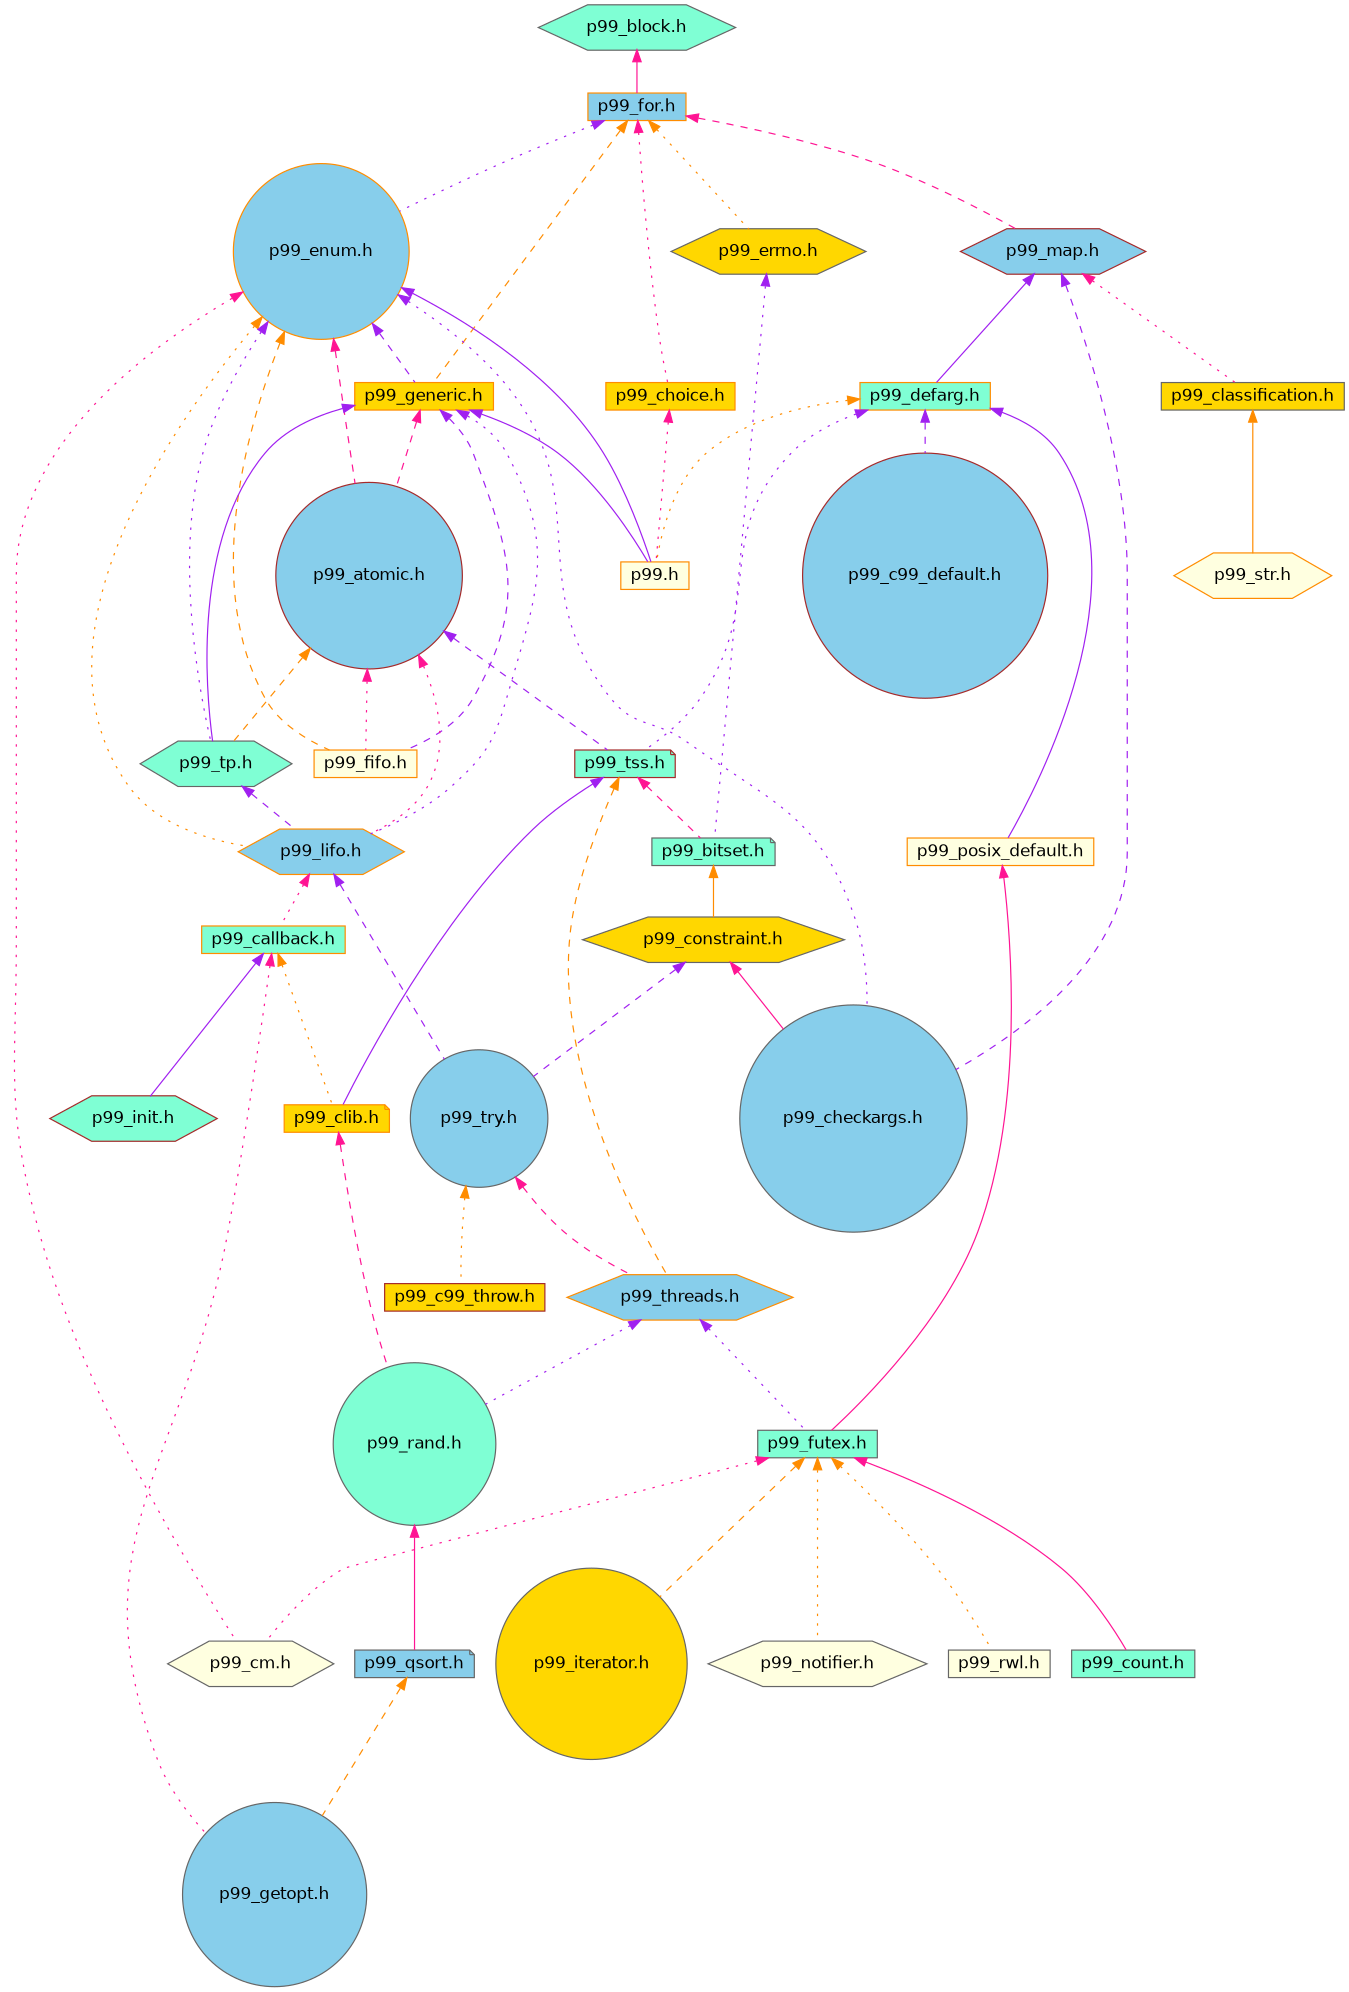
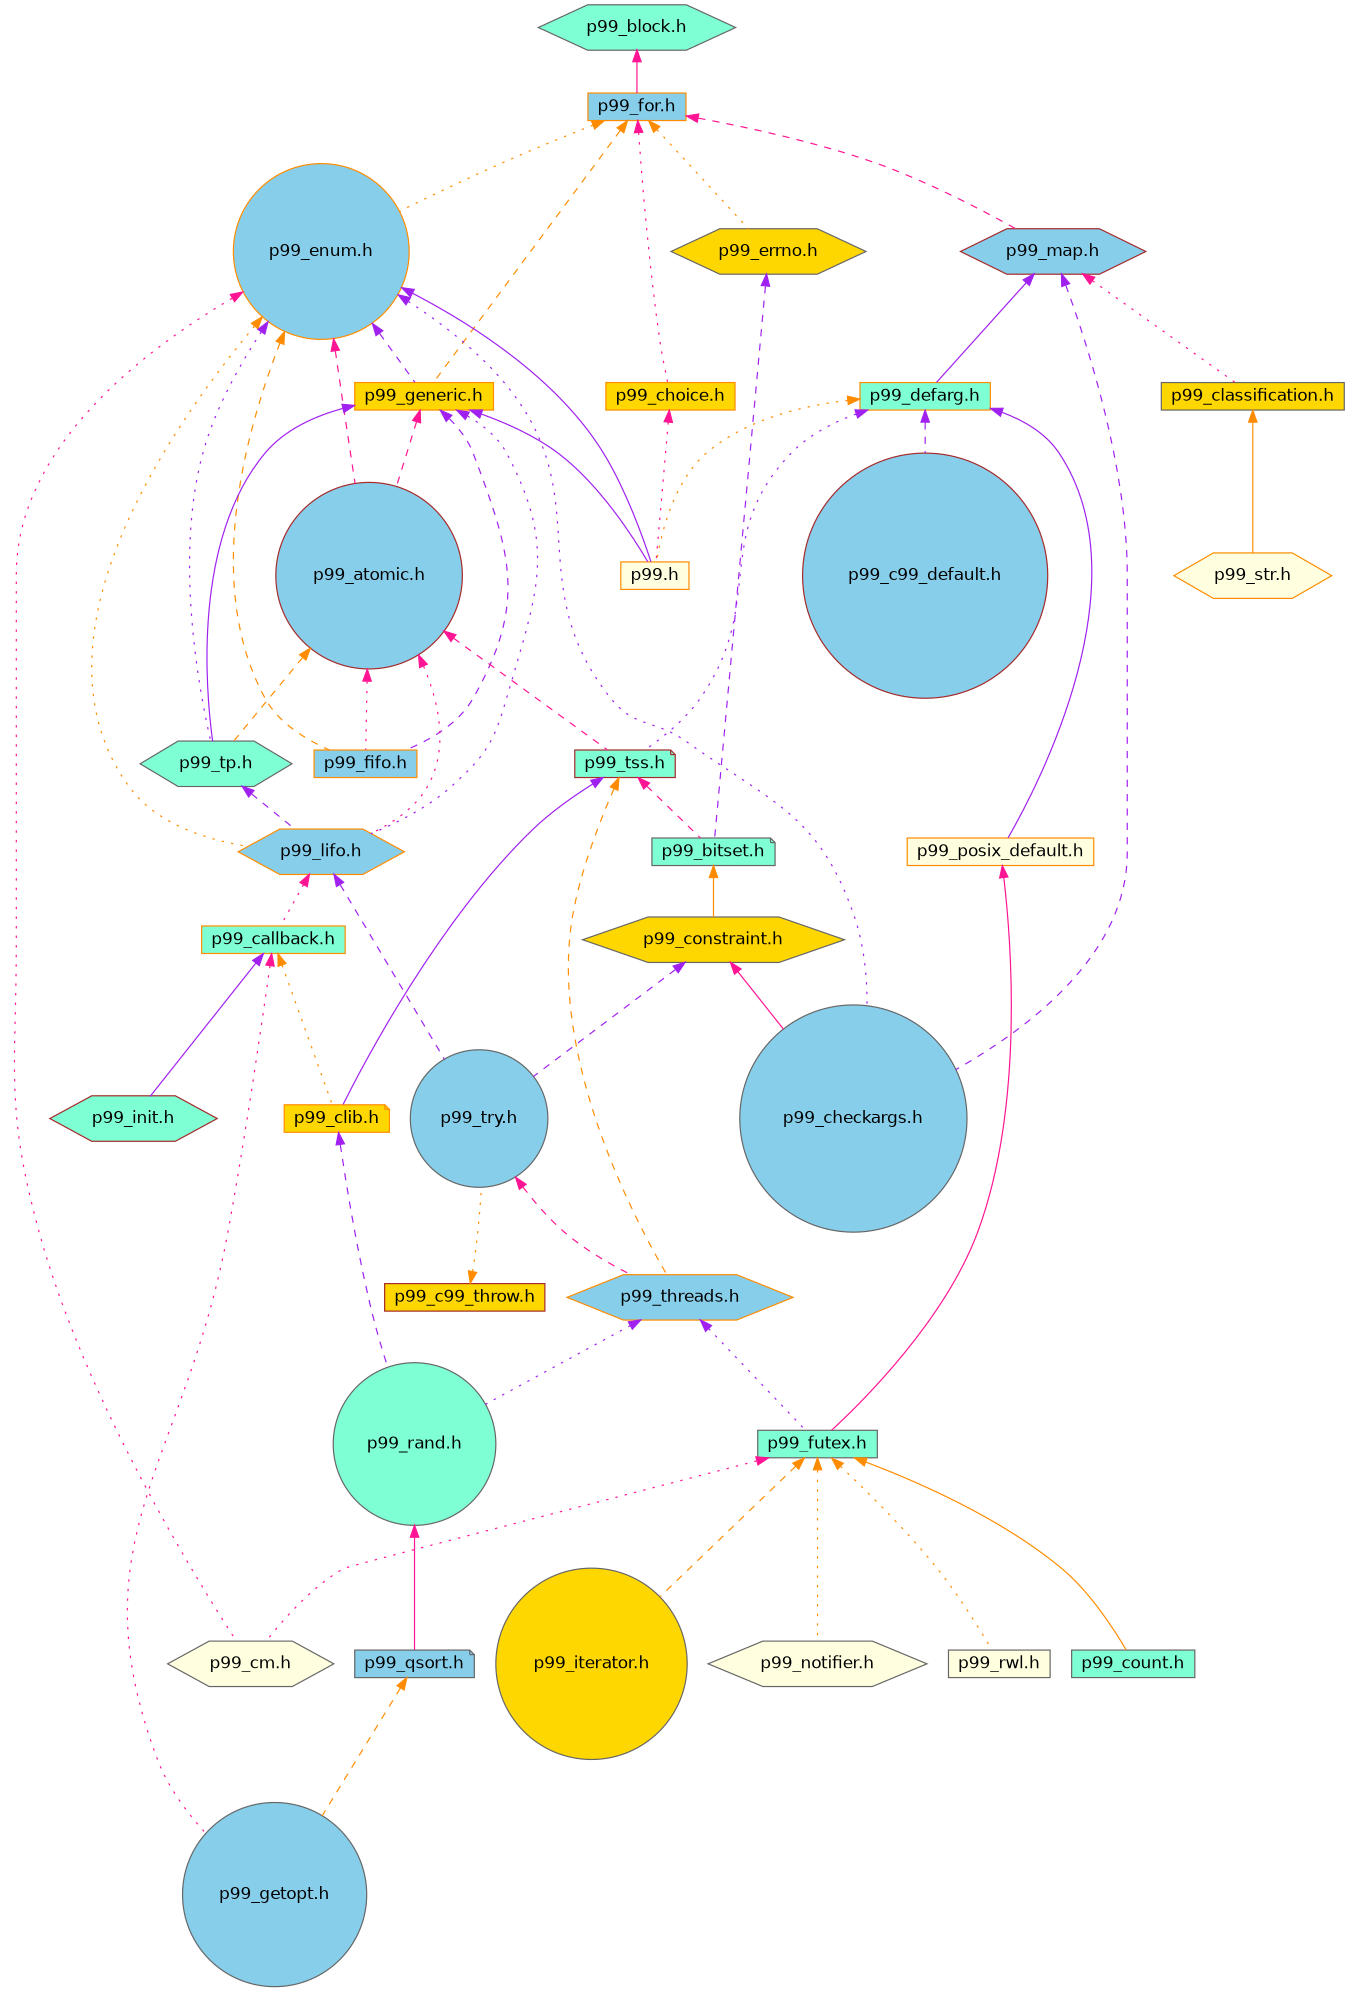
(495, 166) -> (495, 166)
(745, 507) -> (745, 507)
(530, 694) -> (530, 694)
(366, 764) -> (366, 764)
(462, 1241) -> (478, 1230)
(360, 1257) -> (360, 1257)
(1013, 1534) -> (1013, 1534)
